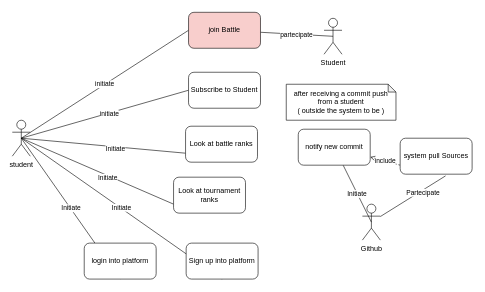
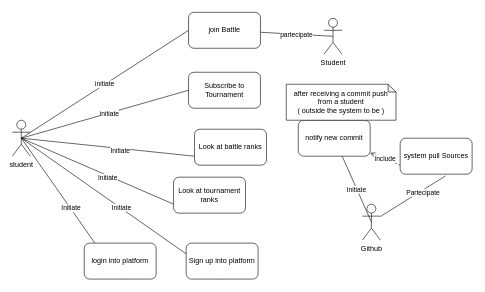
(225, 30) -> (225, 30)
(225, 90) -> (225, 90)
(222, 144) -> (231, 147)
(335, 147) -> (335, 138)
